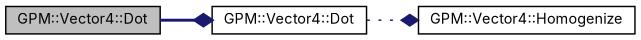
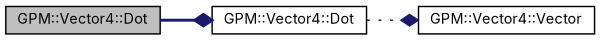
(527, 20) -> (507, 20)
